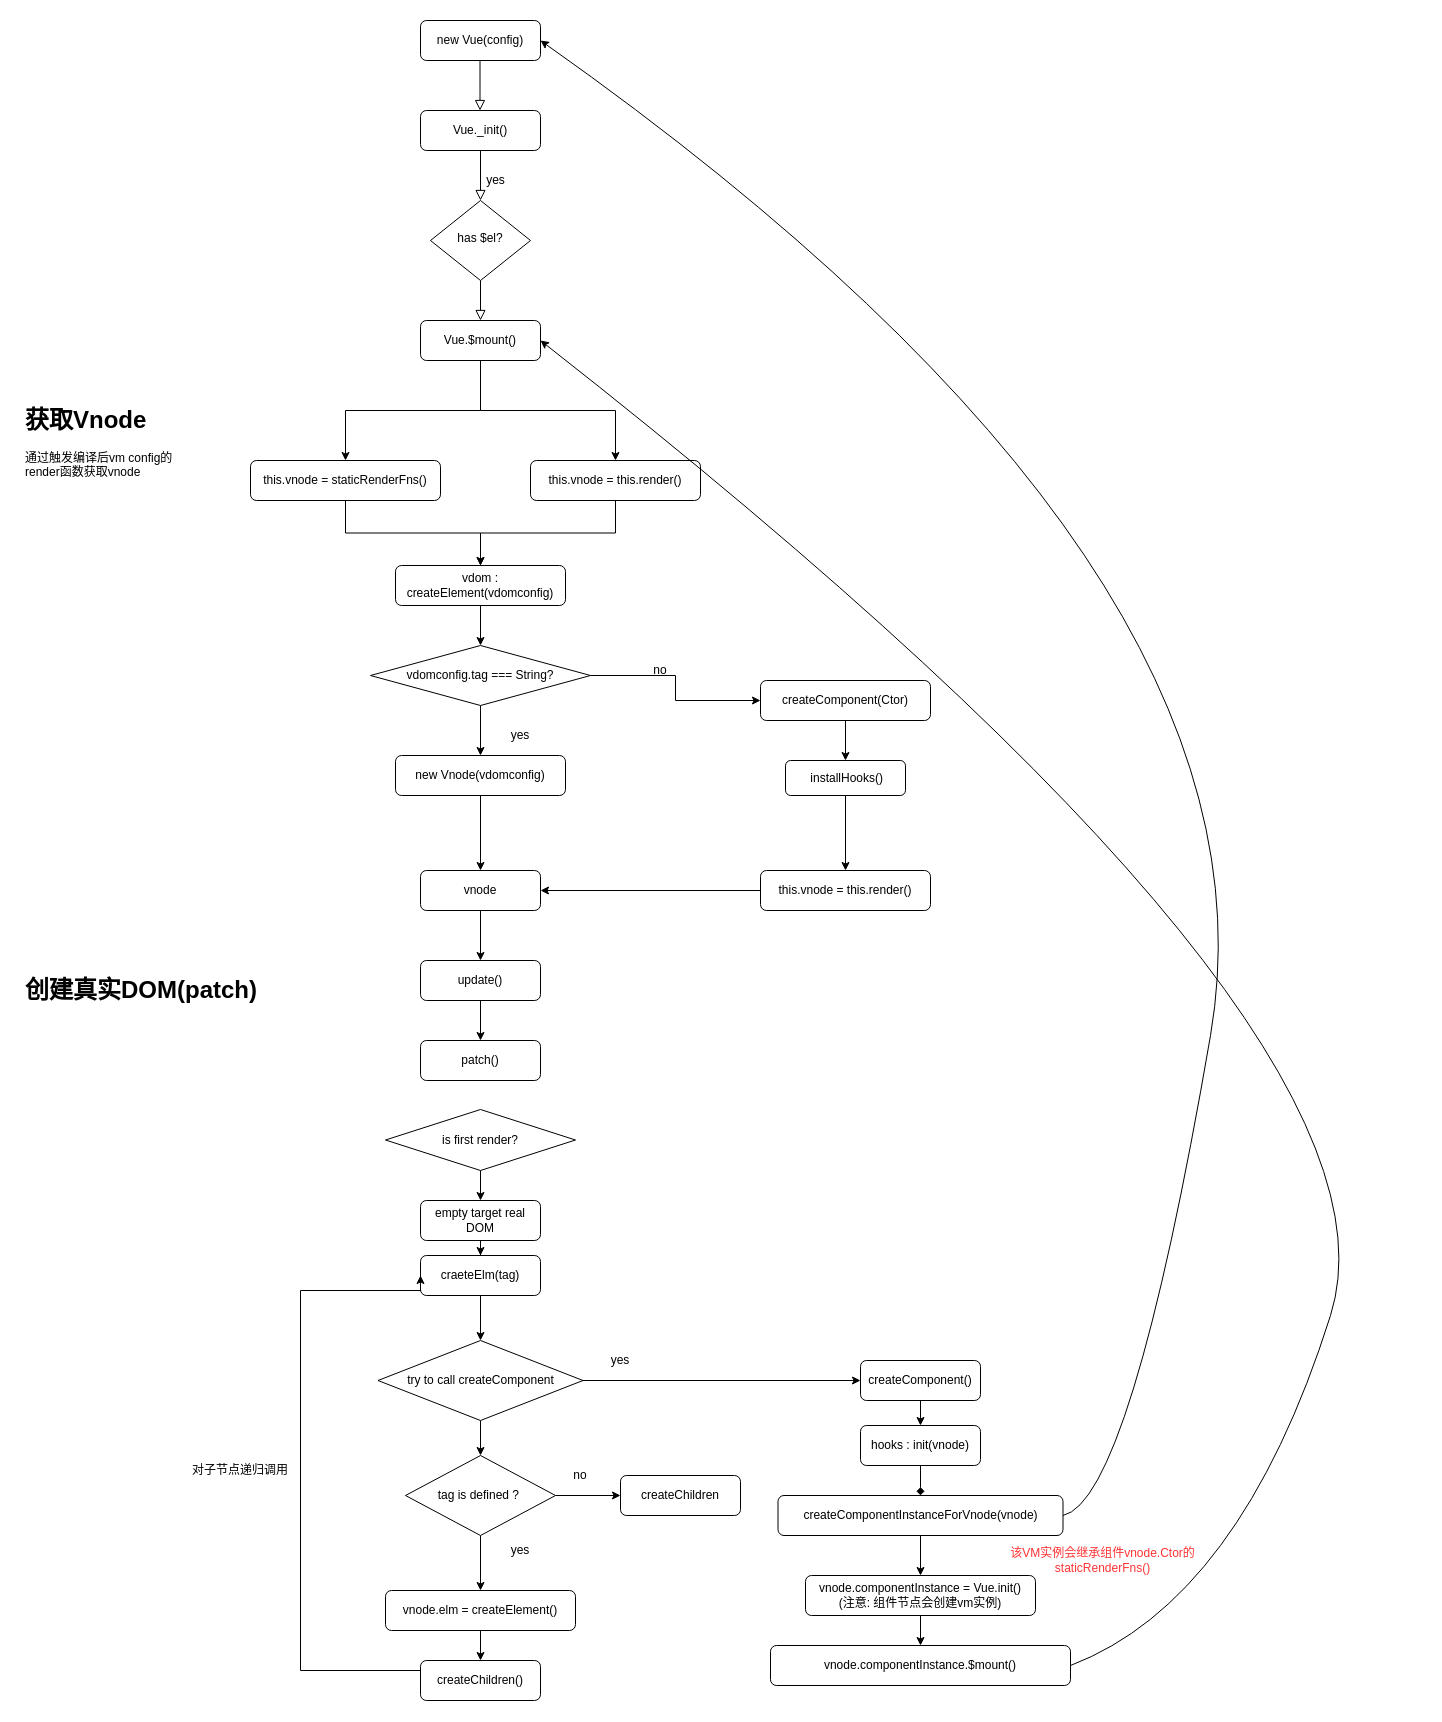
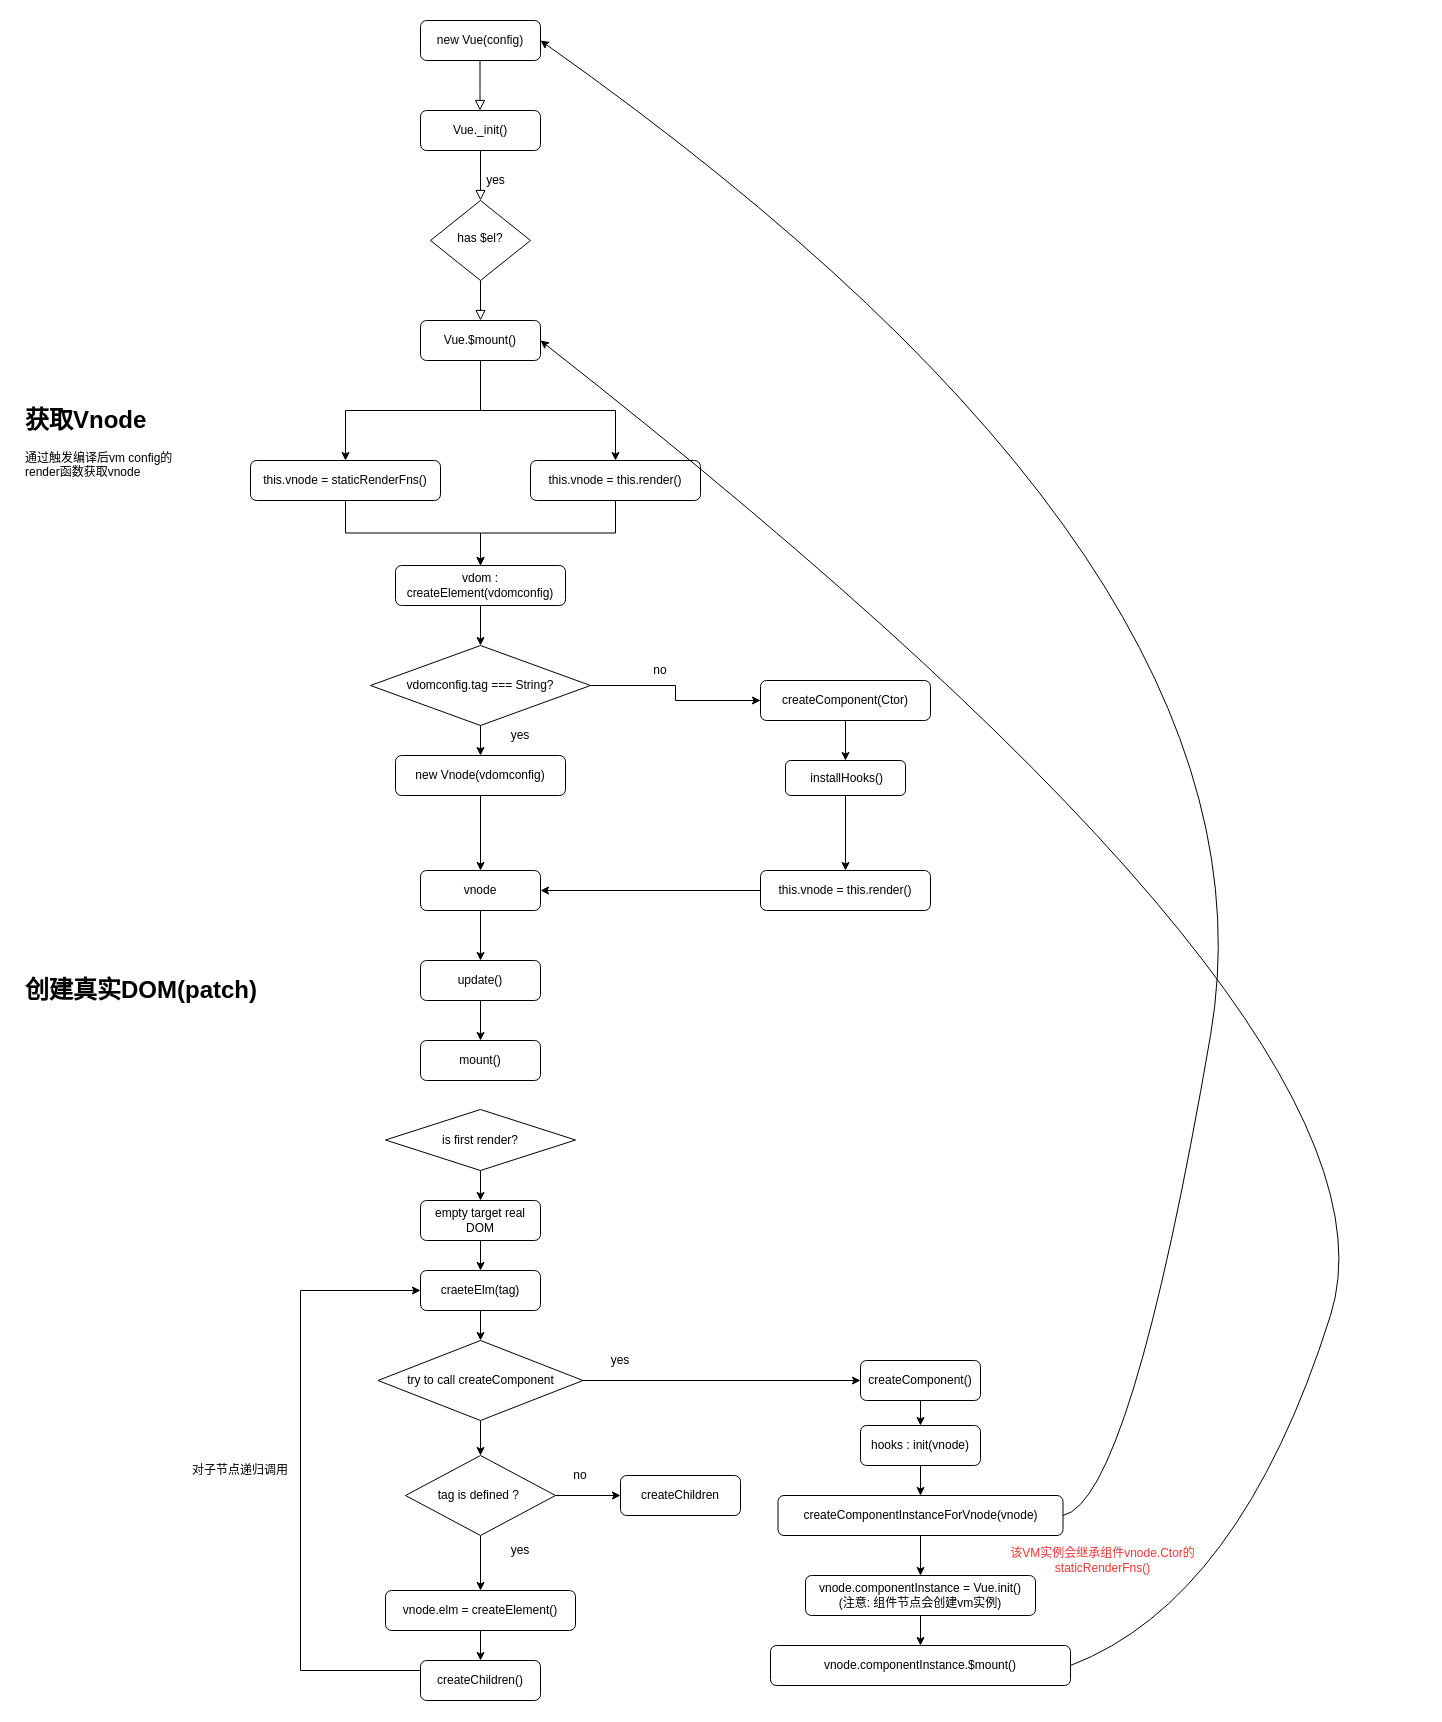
(481, 676) -> (481, 686)
(481, 1061) -> (481, 1061)
(481, 1276) -> (481, 1291)
(921, 1487) -> (921, 1487)
